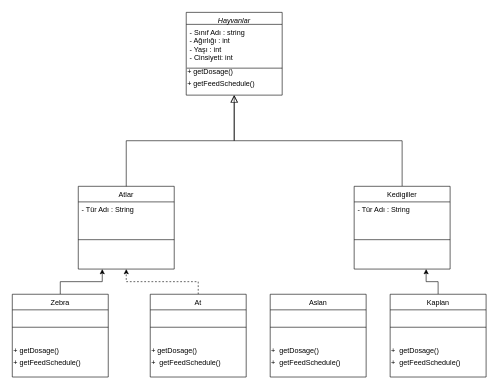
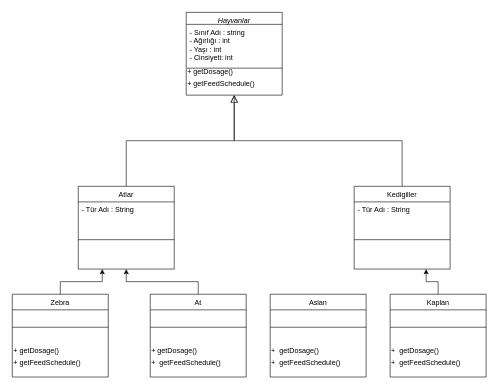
(164, 282) -> (164, 282)
